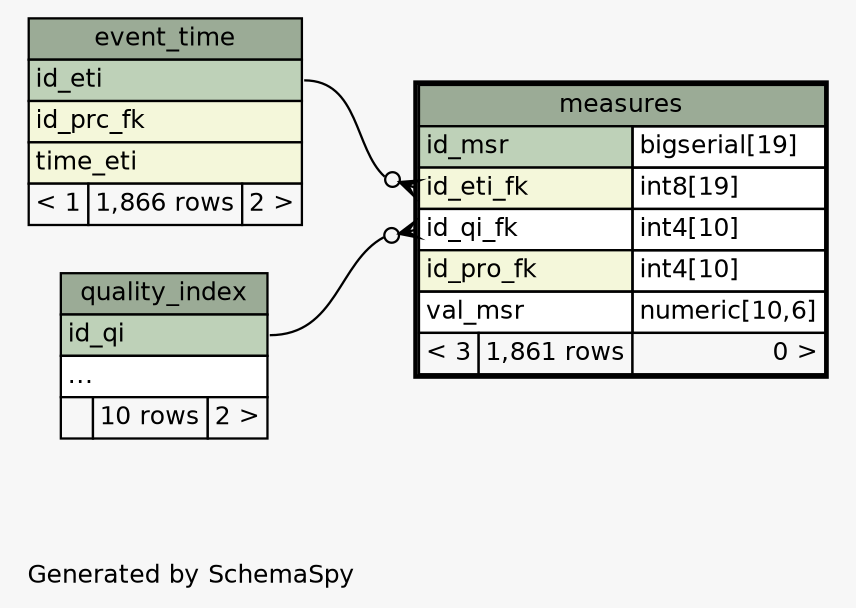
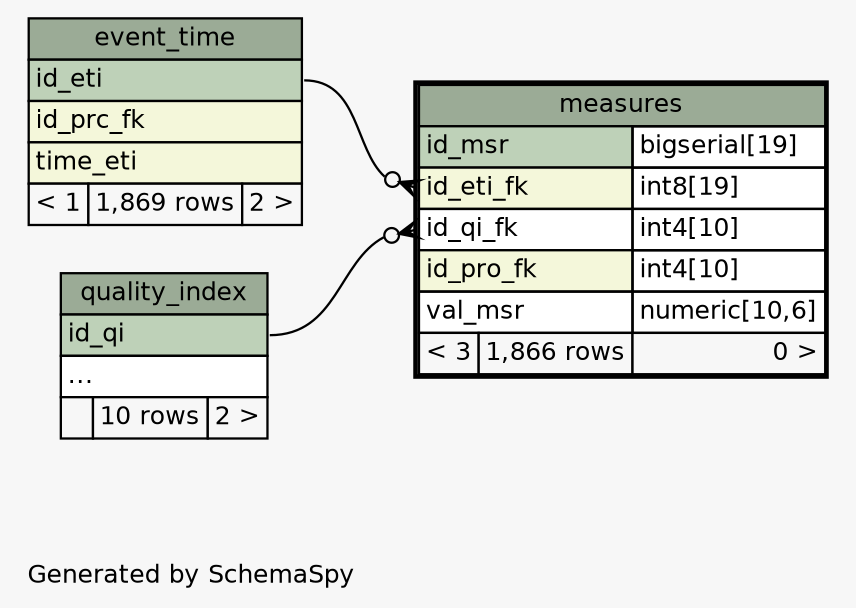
(165, 203) -> (165, 203)
(556, 352) -> (556, 352)
